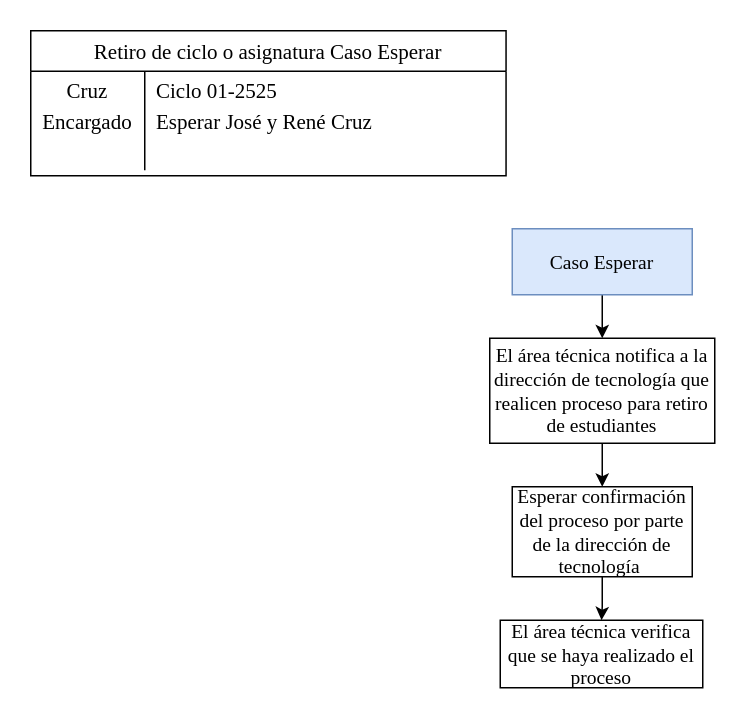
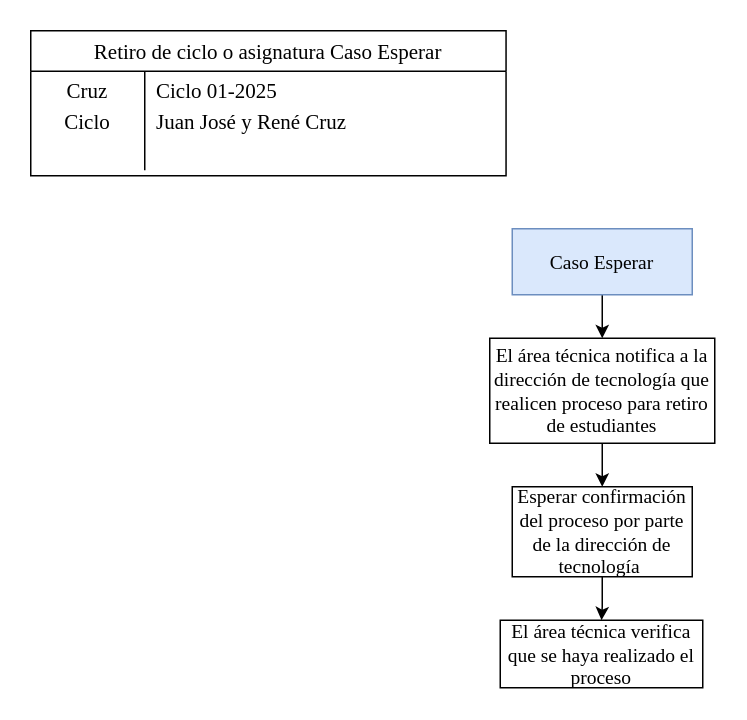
(235, 86) -> (235, 86)
(88, 121) -> (88, 121)
(306, 121) -> (285, 121)
